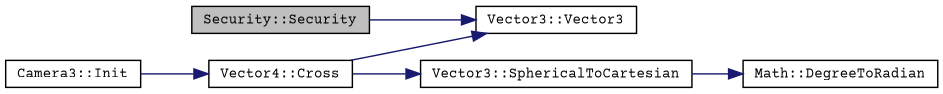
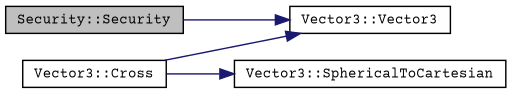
(73, 74) -> none
(281, 74) -> (94, 74)
(840, 74) -> none
